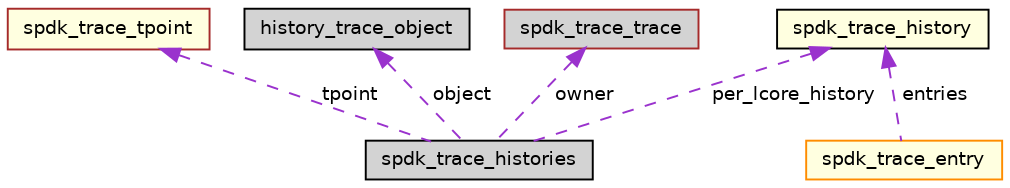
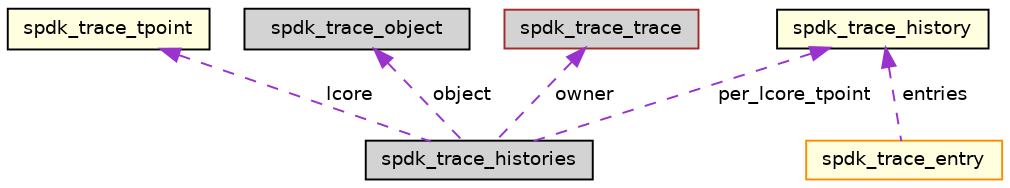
(109, 29) -> (109, 29)
(357, 29) -> (357, 29)
(347, 95) -> (347, 95)
(792, 95) -> (792, 95)
